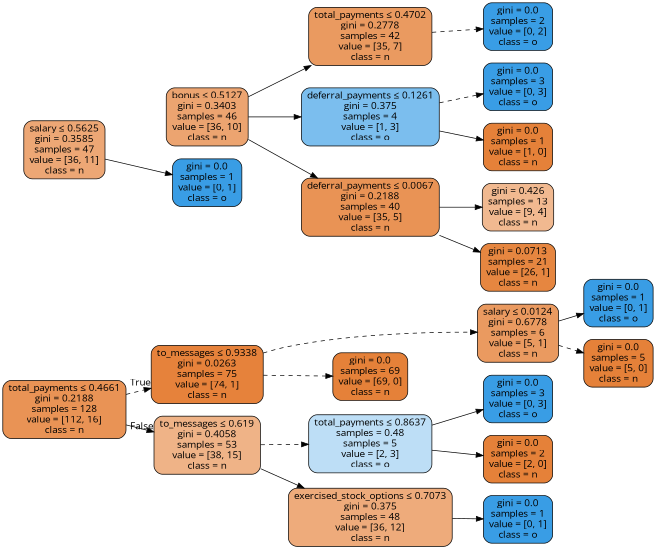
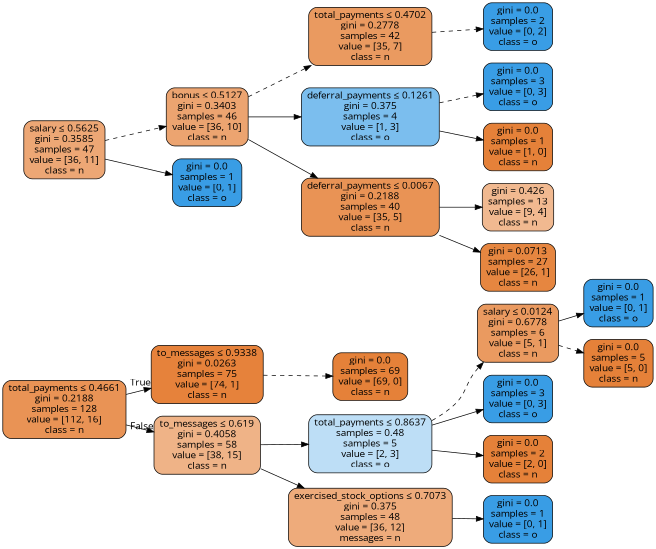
(276, 83) -> (276, 83)
none -> (132, 134)
(518, 262) -> (518, 262)
(366, 336) -> (460, 398)
(135, 392) -> (135, 392)
(207, 445) -> (207, 445)
(281, 445) -> (281, 445)
(370, 538) -> (370, 538)
